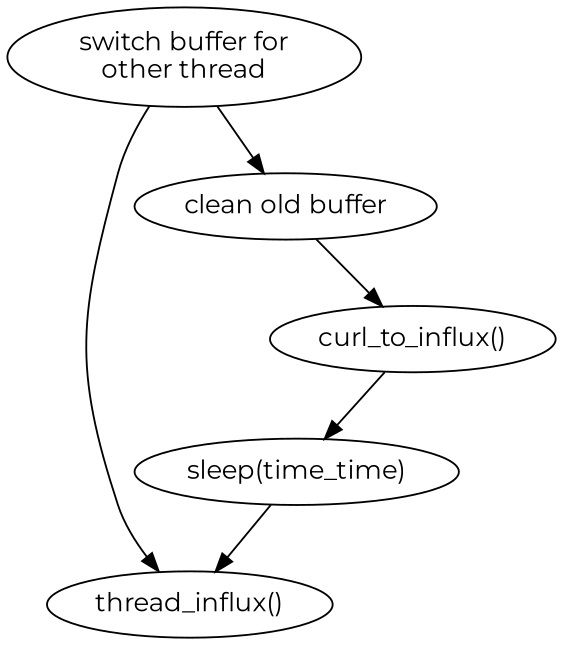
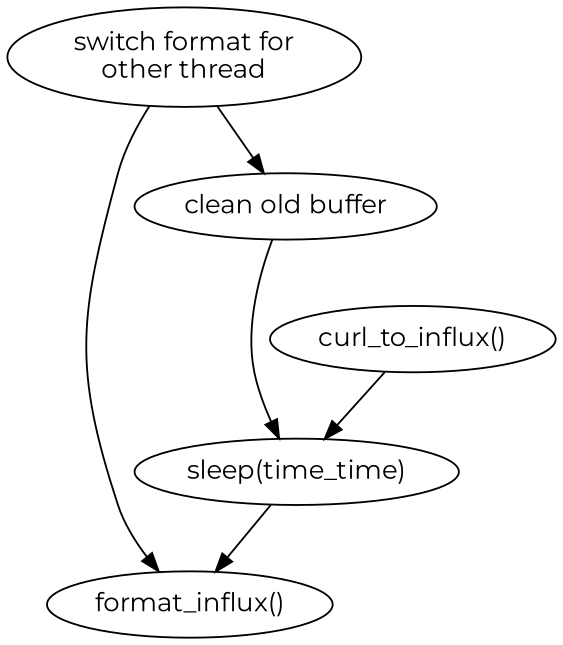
(184, 57) -> (184, 57)
(343, 266) -> (252, 331)
(190, 605) -> (190, 605)
